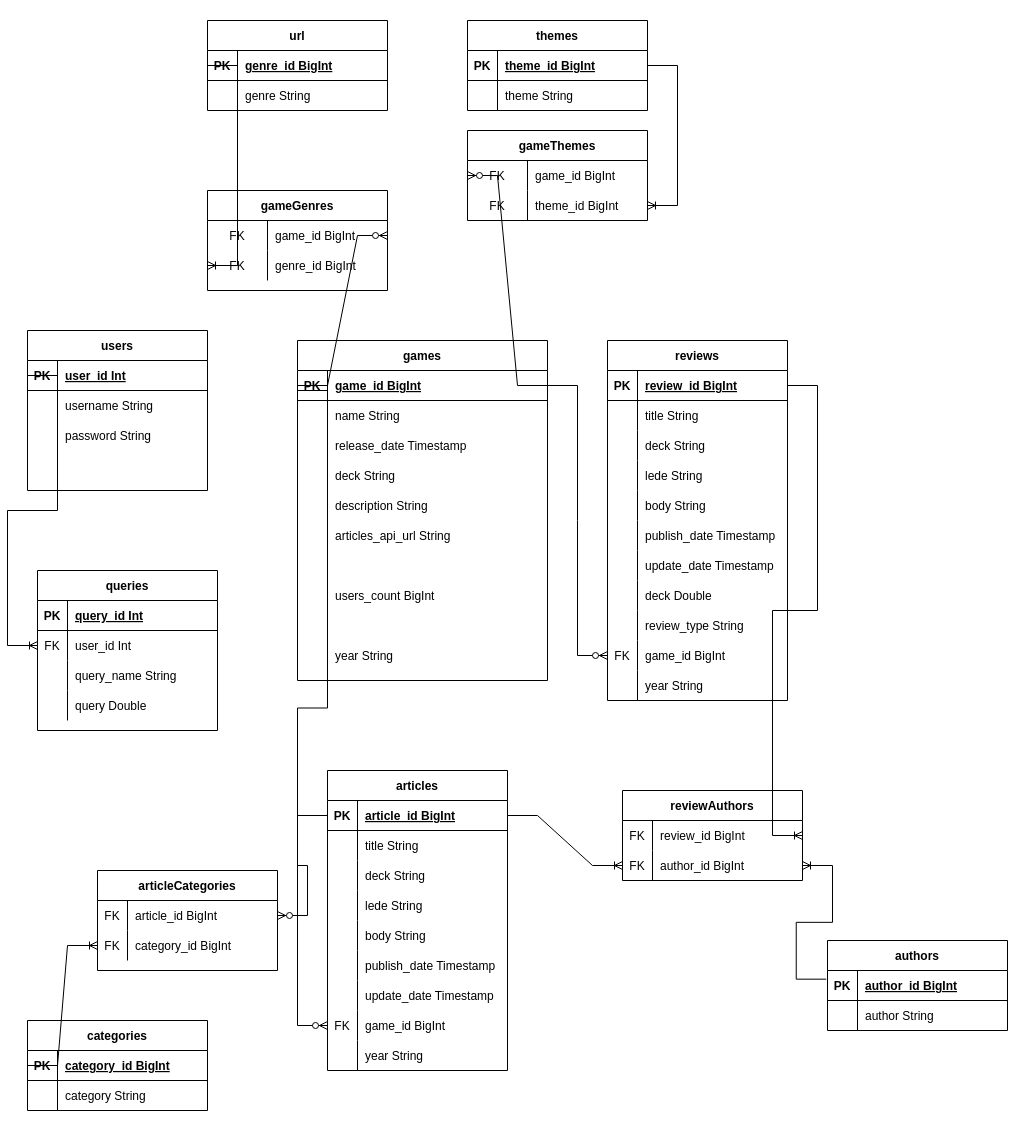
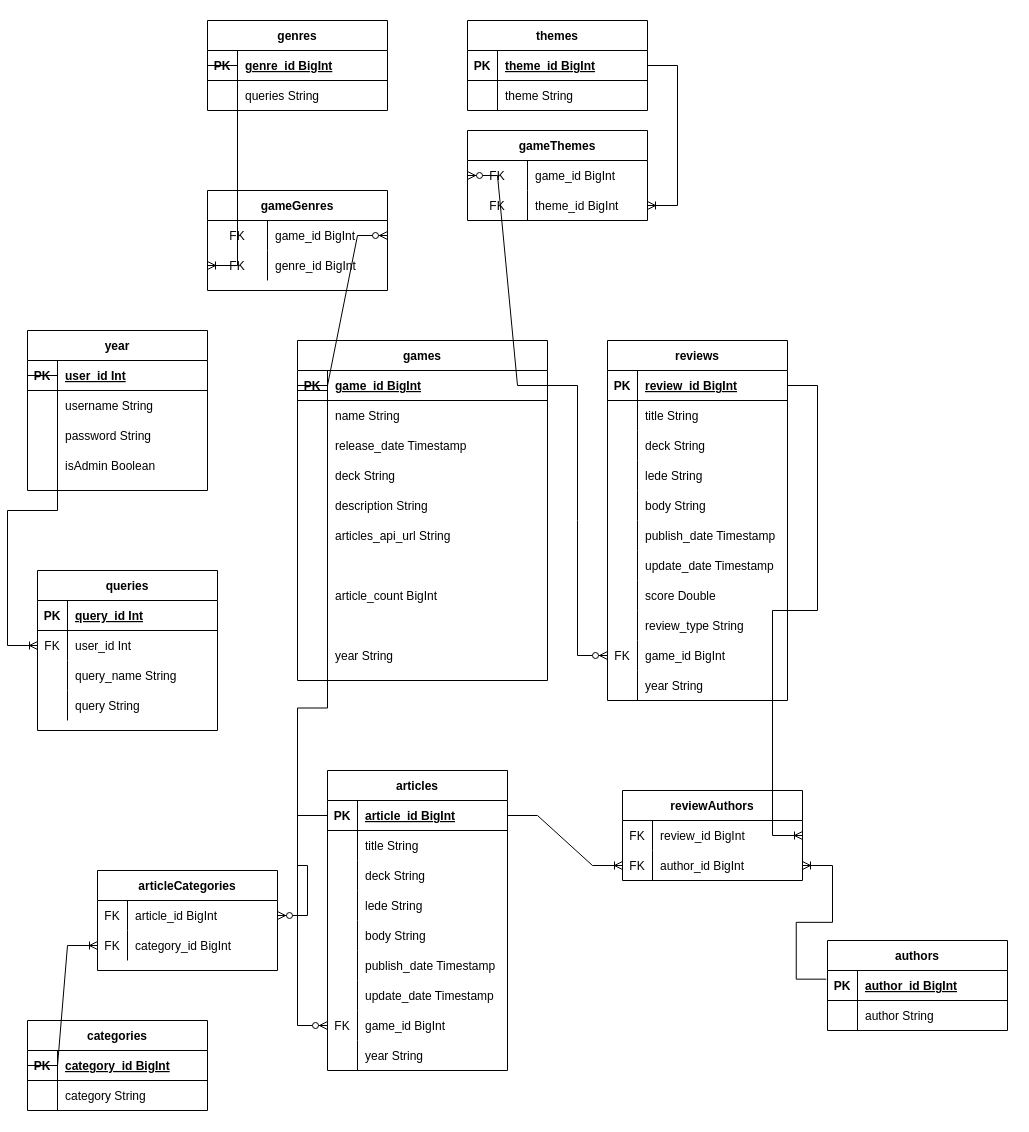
(297, 36) -> (297, 36)
(282, 96) -> (287, 96)
(117, 346) -> (117, 346)
none -> (133, 466)
(392, 596) -> (396, 596)
(679, 596) -> (682, 596)
(112, 706) -> (112, 706)
